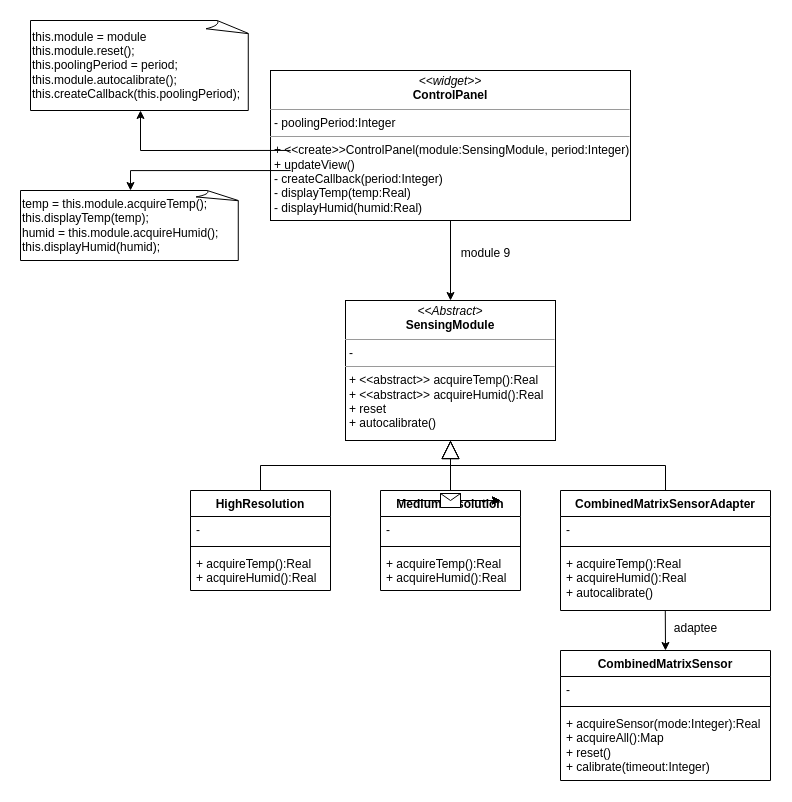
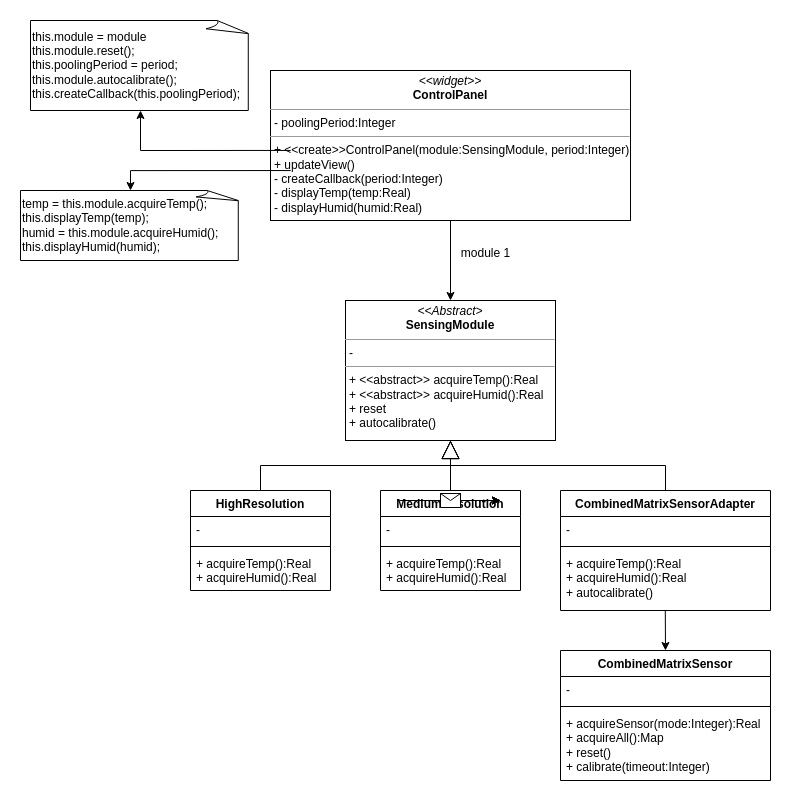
(486, 254) -> (486, 254)
(696, 629) -> none
